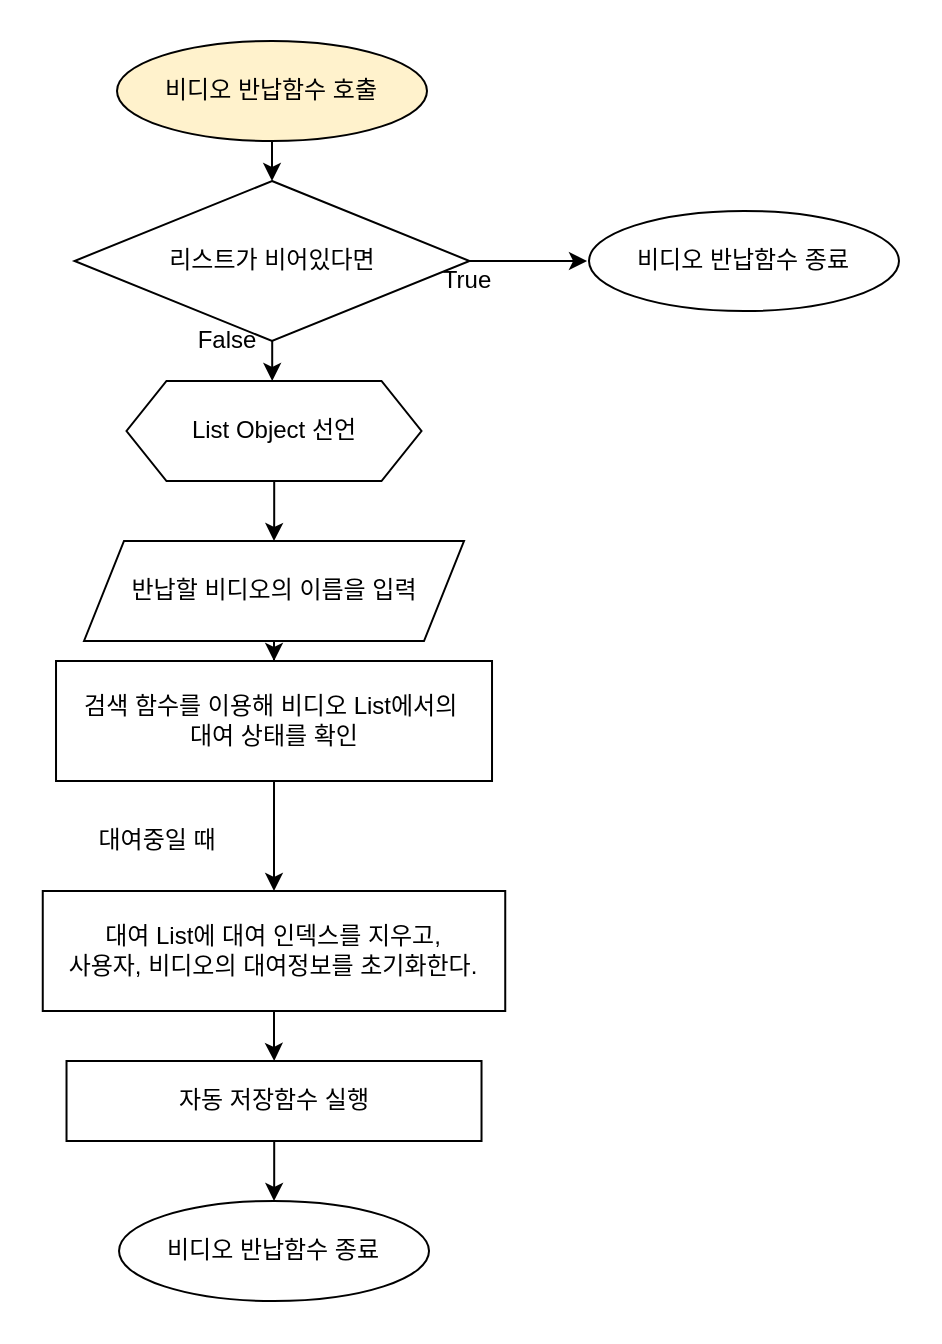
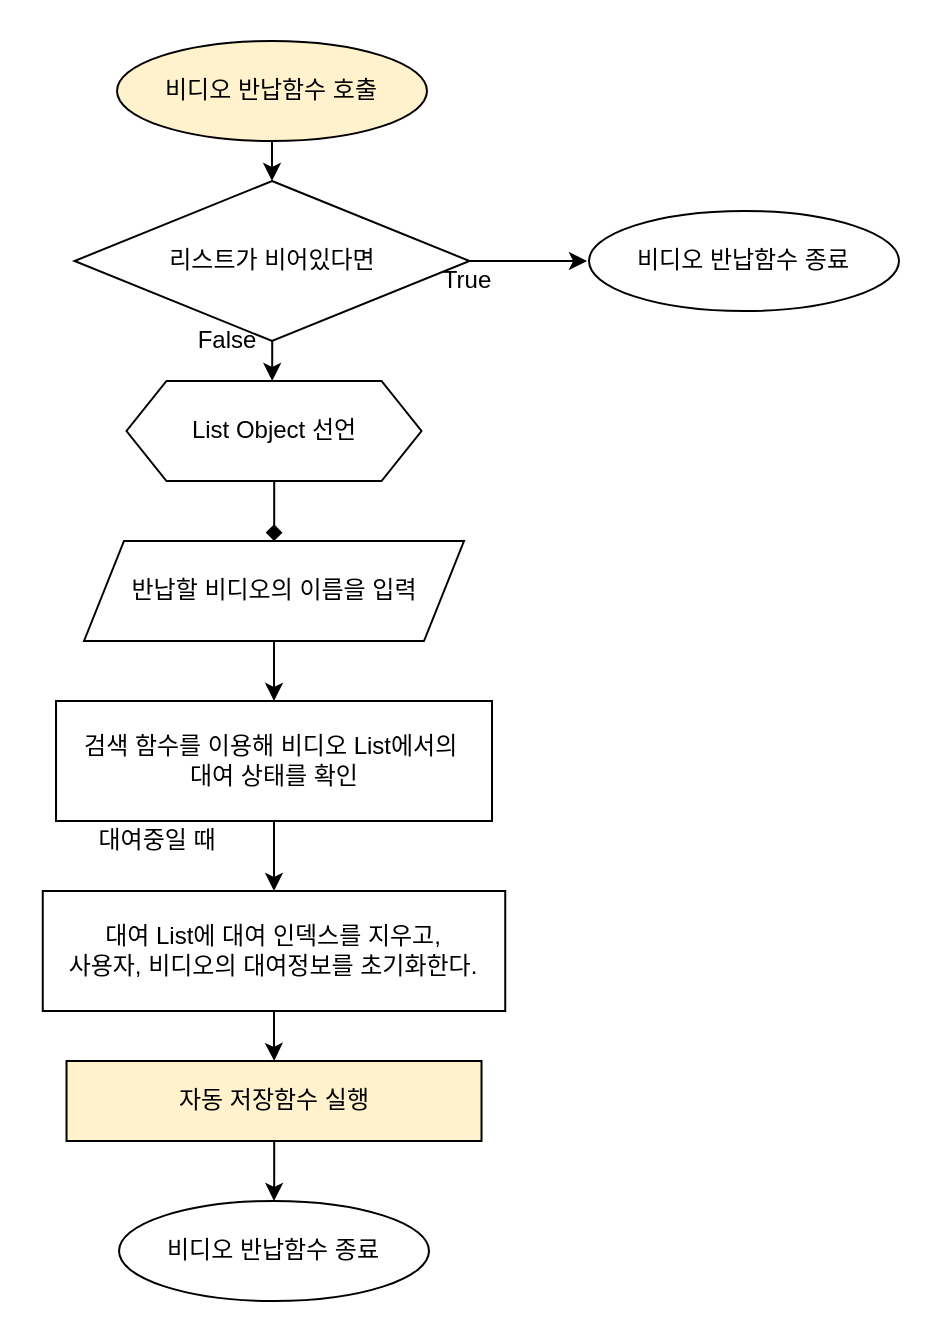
(274, 526) -> (274, 524)
(274, 721) -> (274, 761)
(274, 1101) -> (274, 1101)
